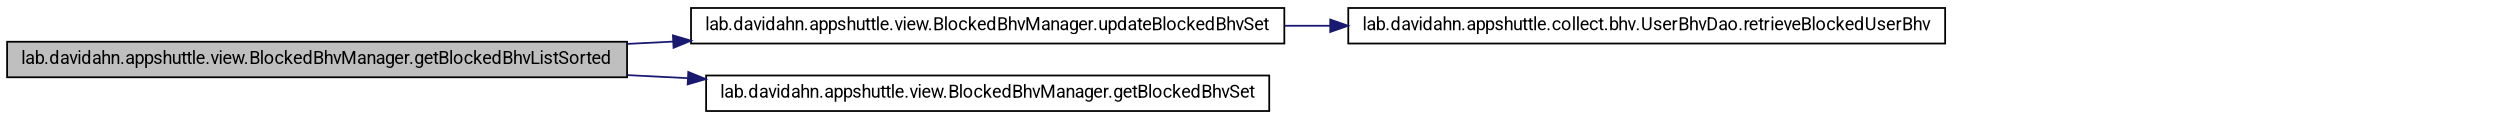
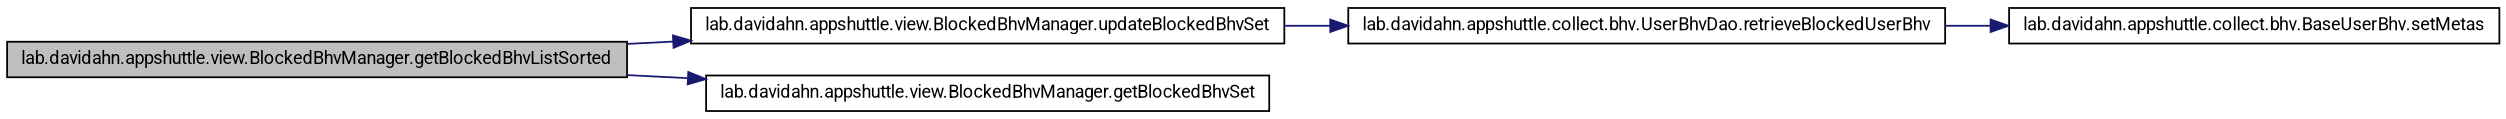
none -> (2254, 26)
